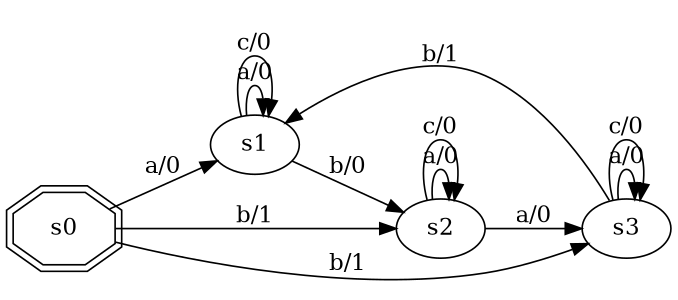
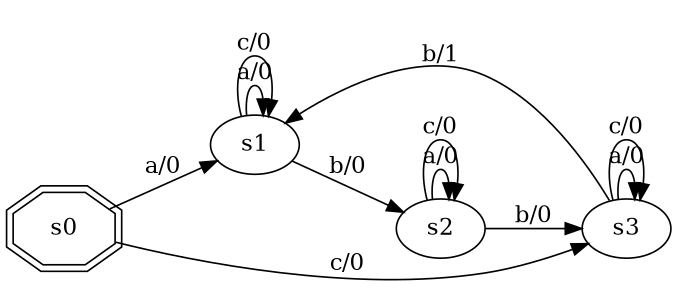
(534, 216) -> (534, 216)
(248, 229) -> none
(348, 264) -> (348, 264)
